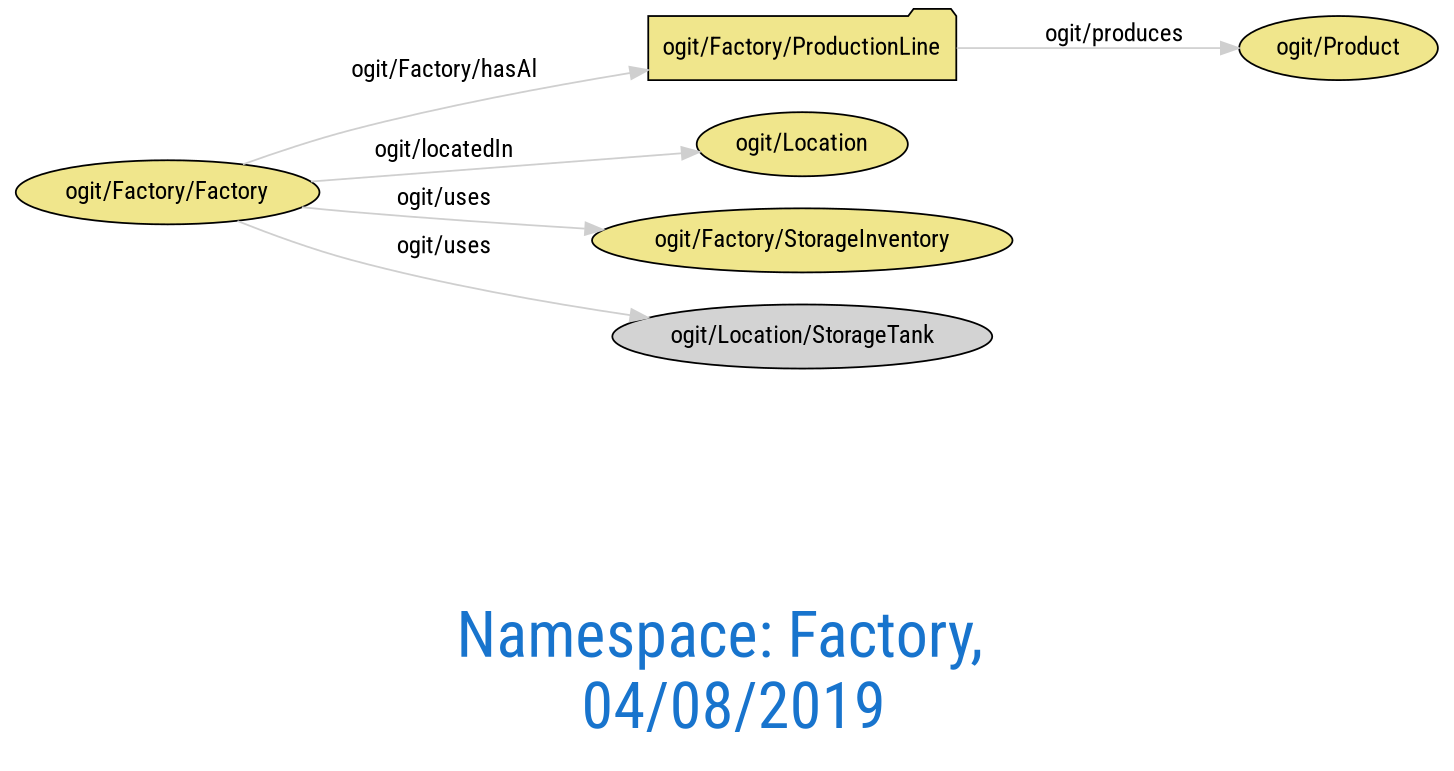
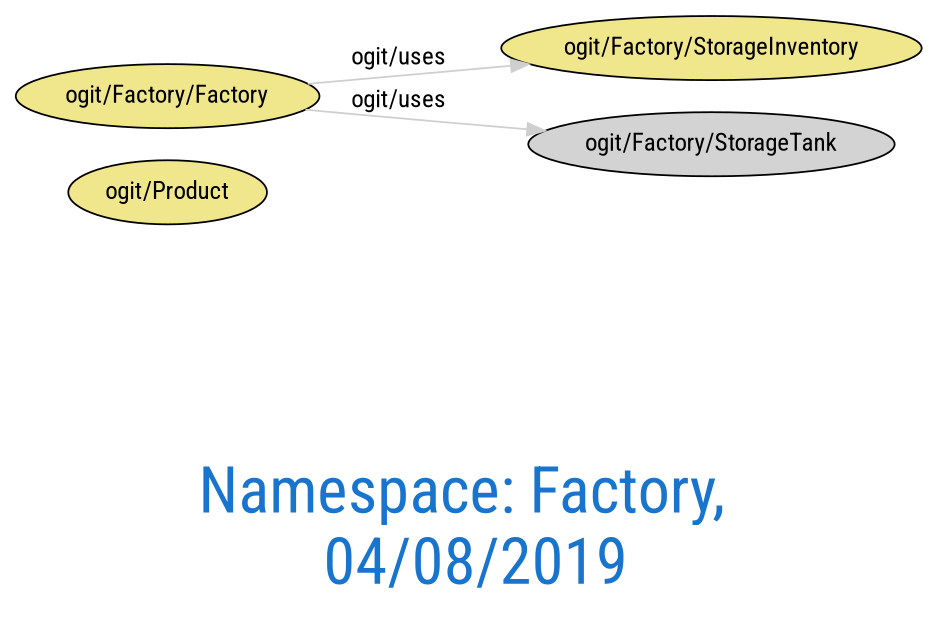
(802, 48) -> none
(802, 144) -> none
(802, 337) -> (711, 144)
